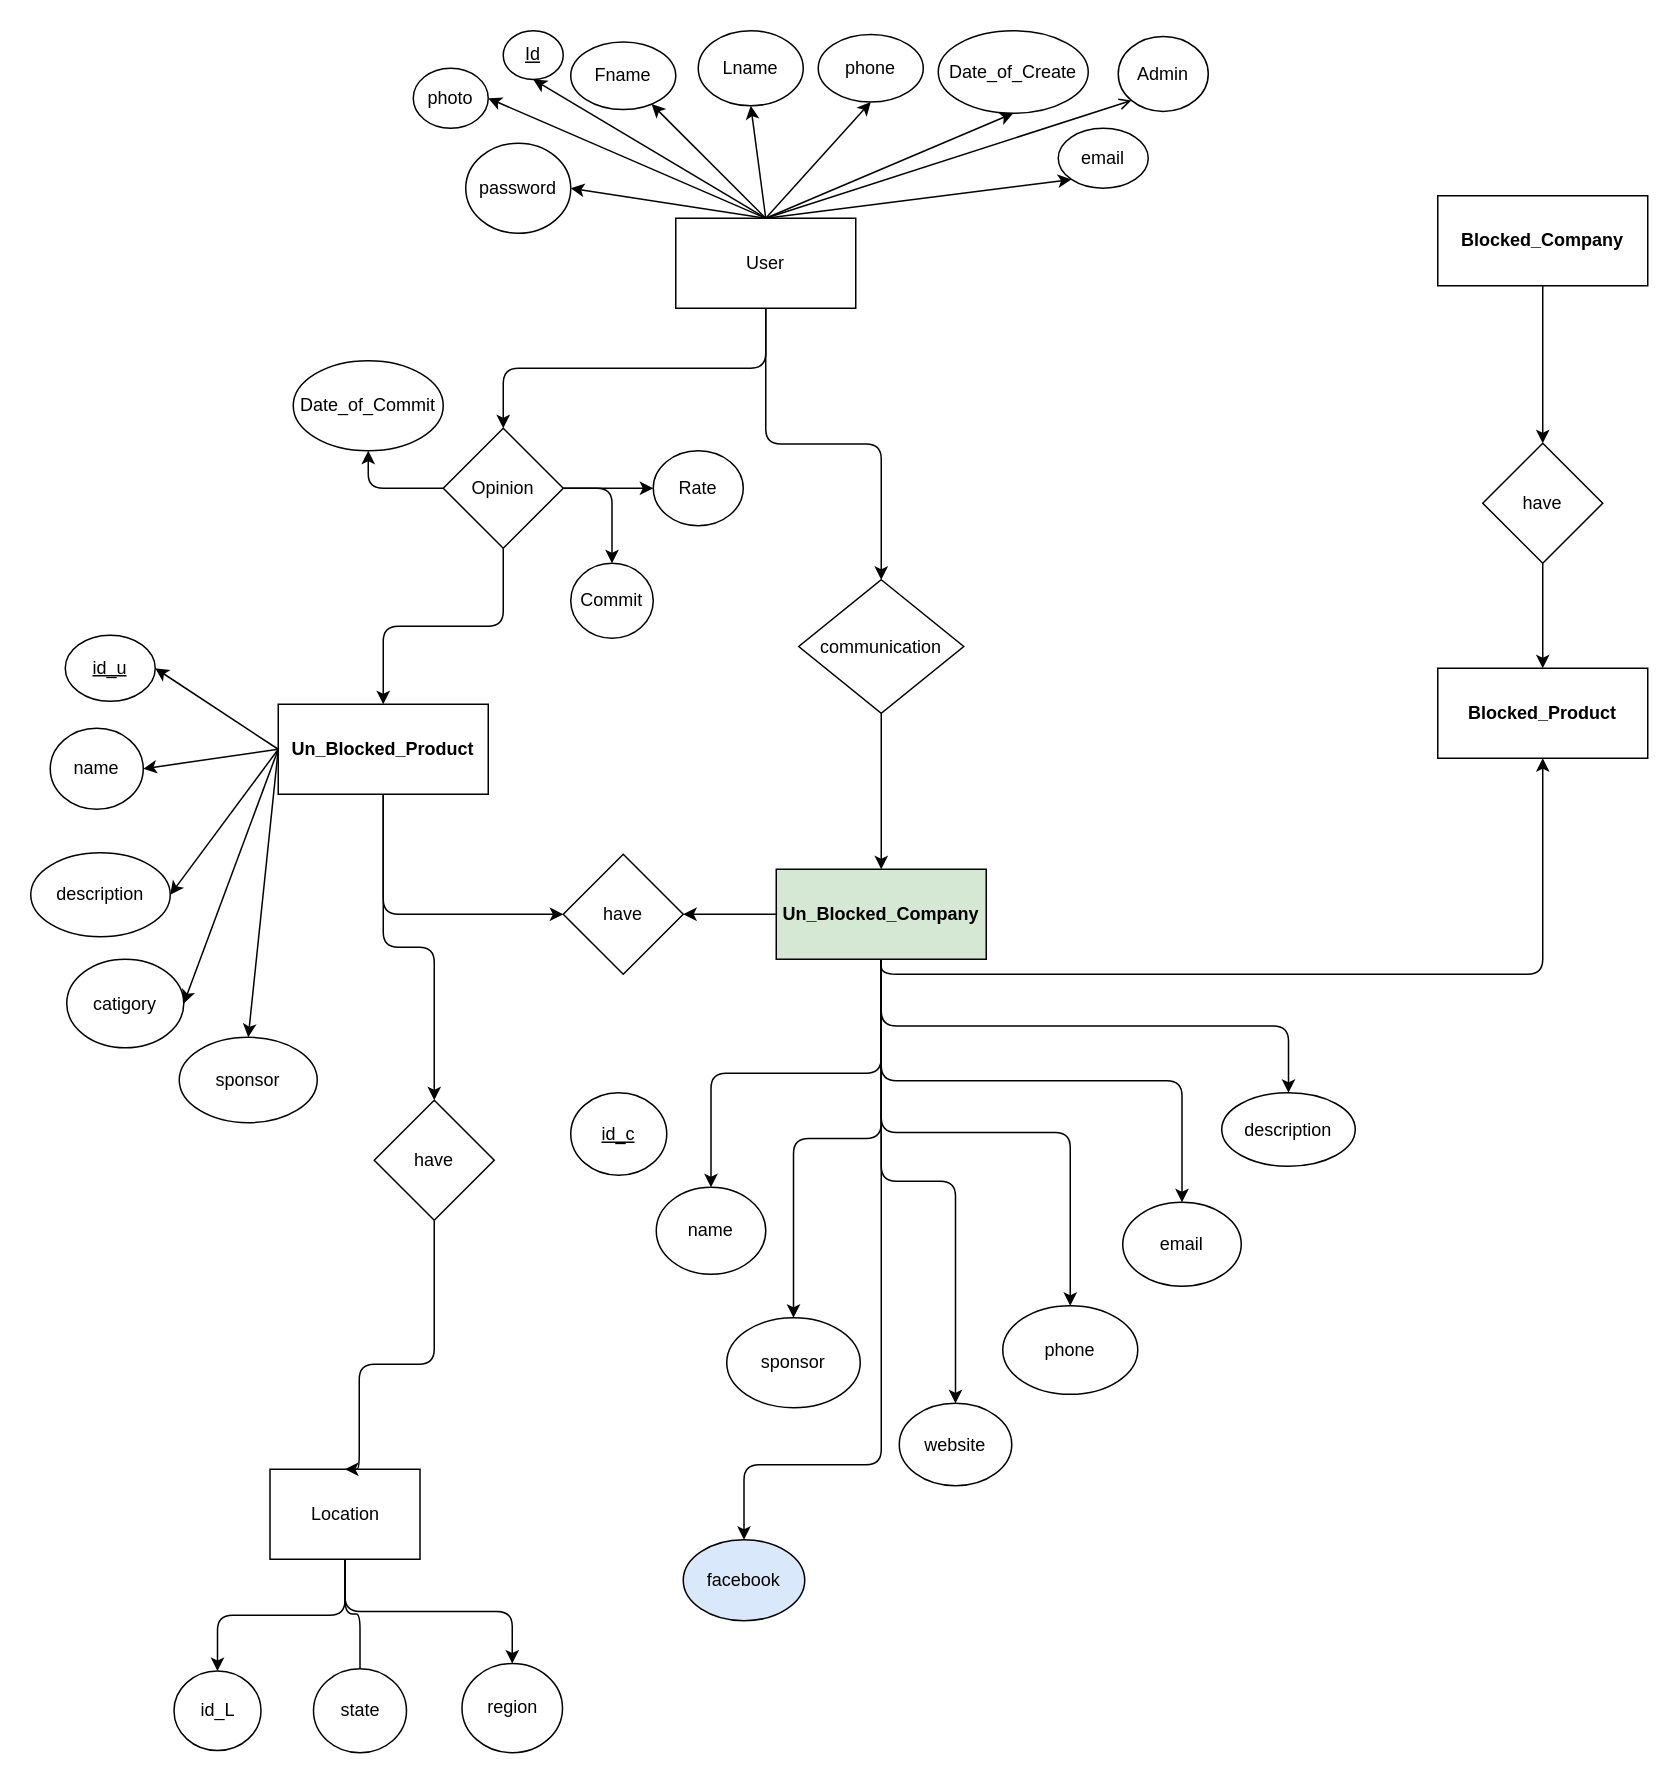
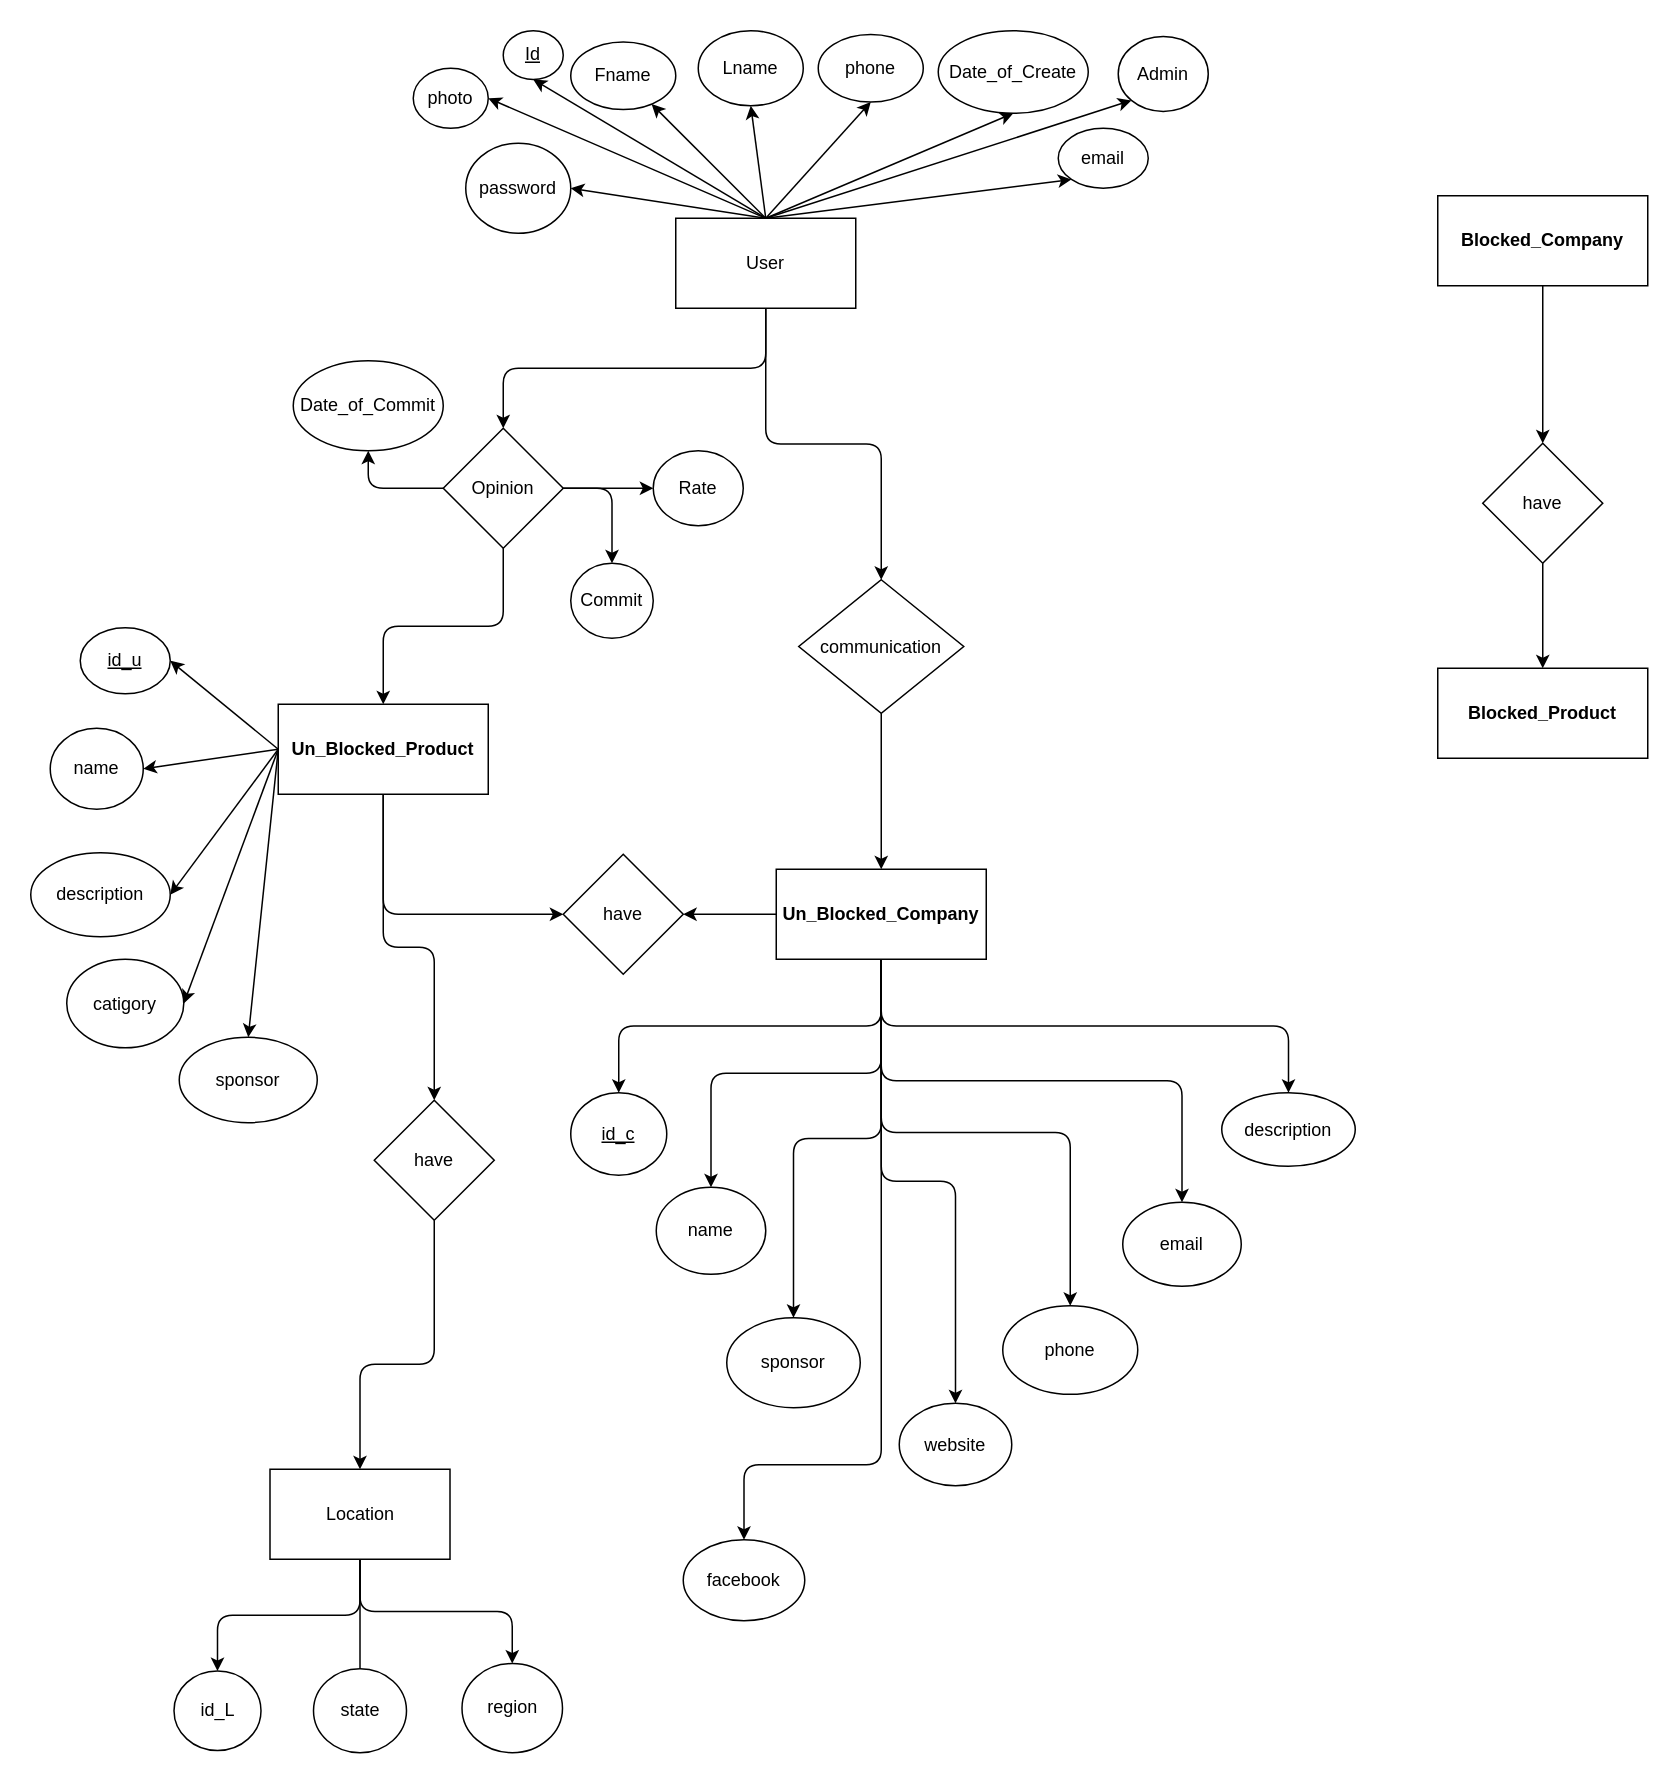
(1123, 103) -> (1120, 104)
(110, 668) -> (125, 661)
(881, 914) -> (881, 914)
(1313, 974) -> (726, 1026)
(345, 1514) -> (360, 1514)
(744, 1580) -> (744, 1580)
